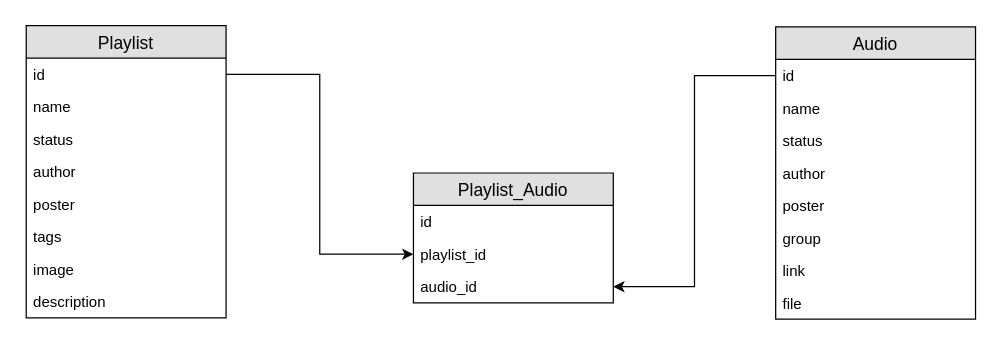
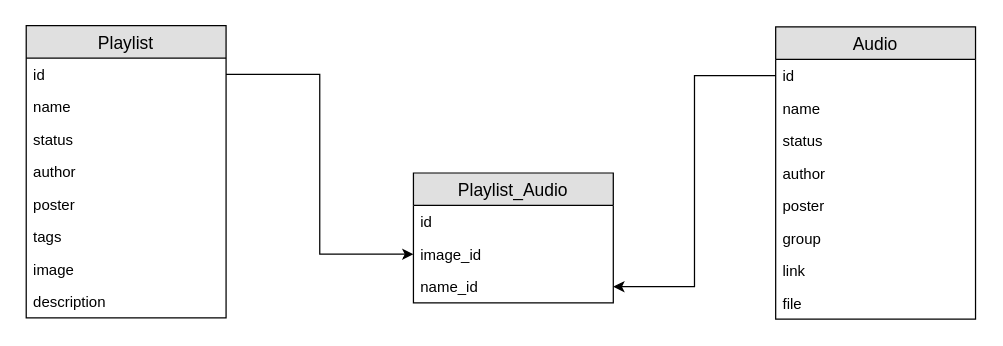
(458, 255) -> (450, 255)
(450, 288) -> (447, 288)
